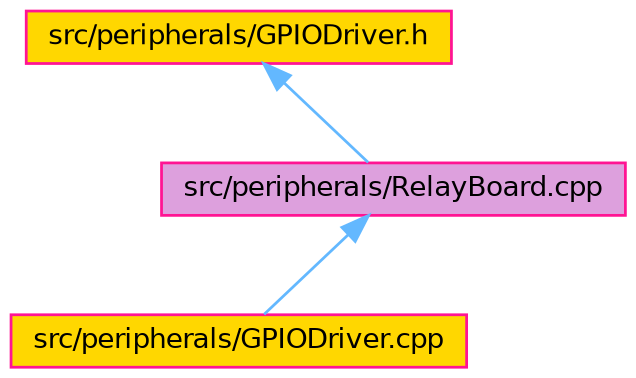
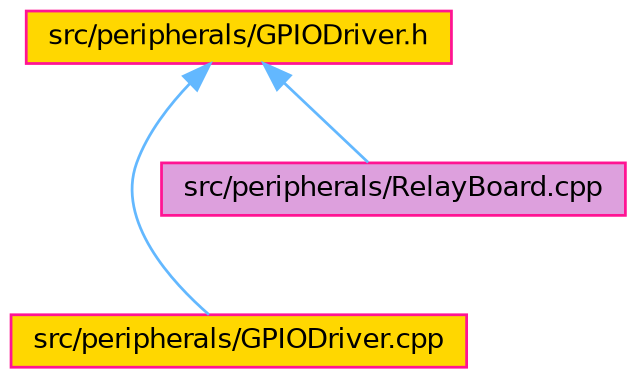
(306, 274) -> (134, 203)
